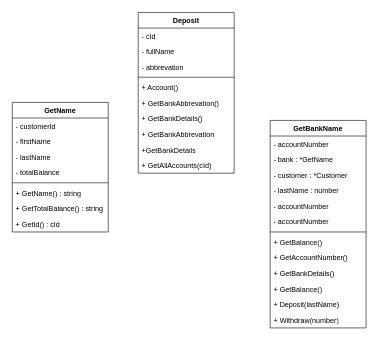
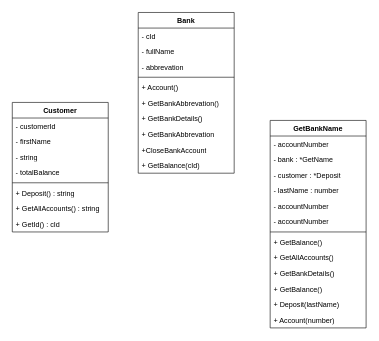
(186, 21) -> (186, 21)
(60, 111) -> (60, 111)
(170, 150) -> (175, 150)
(34, 158) -> (30, 158)
(181, 166) -> (174, 166)
(315, 176) -> (312, 176)
(52, 194) -> (51, 194)
(61, 214) -> (61, 214)
(313, 258) -> (307, 258)
(308, 321) -> (307, 321)
